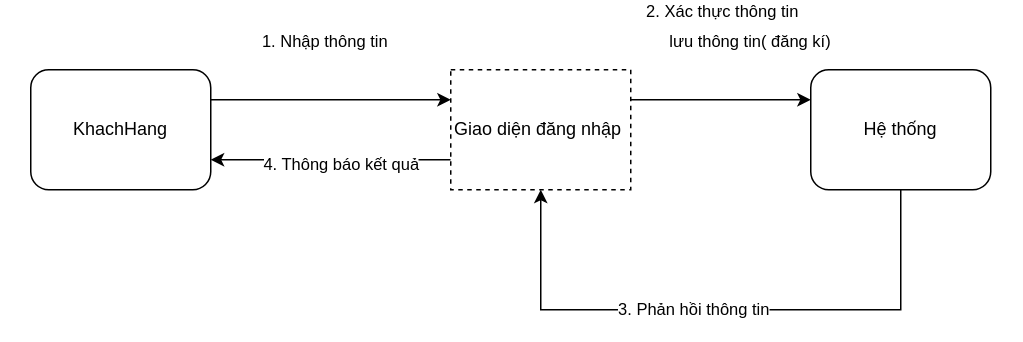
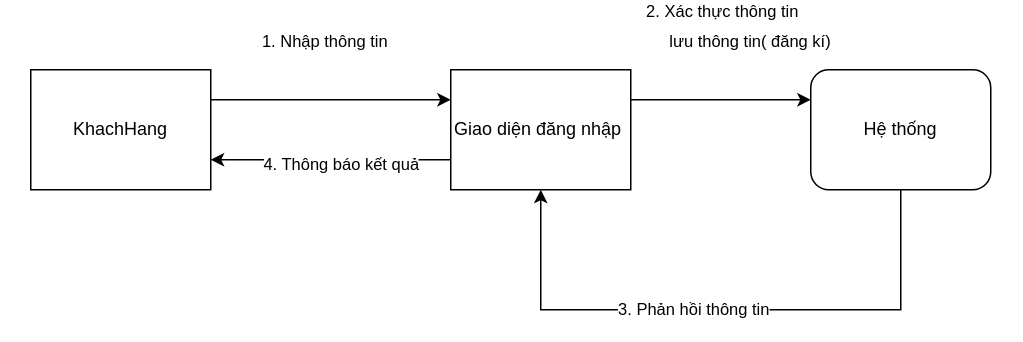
(121, 130) -> (121, 130)
(541, 130) -> (541, 130)
